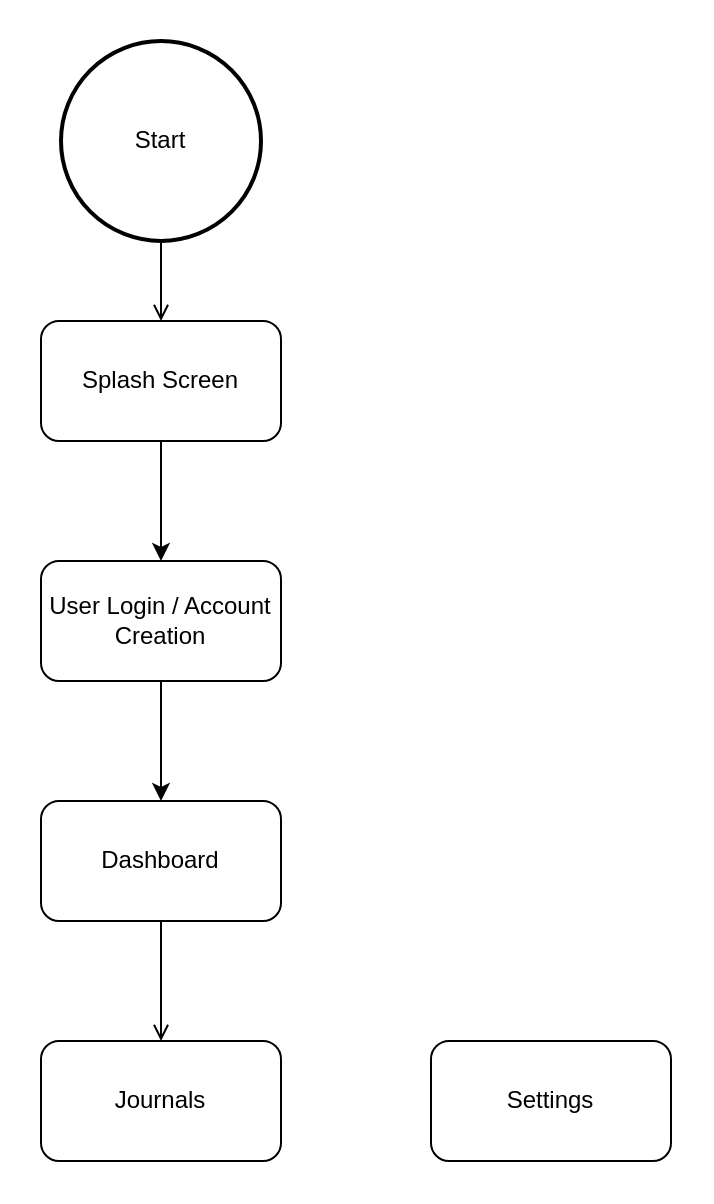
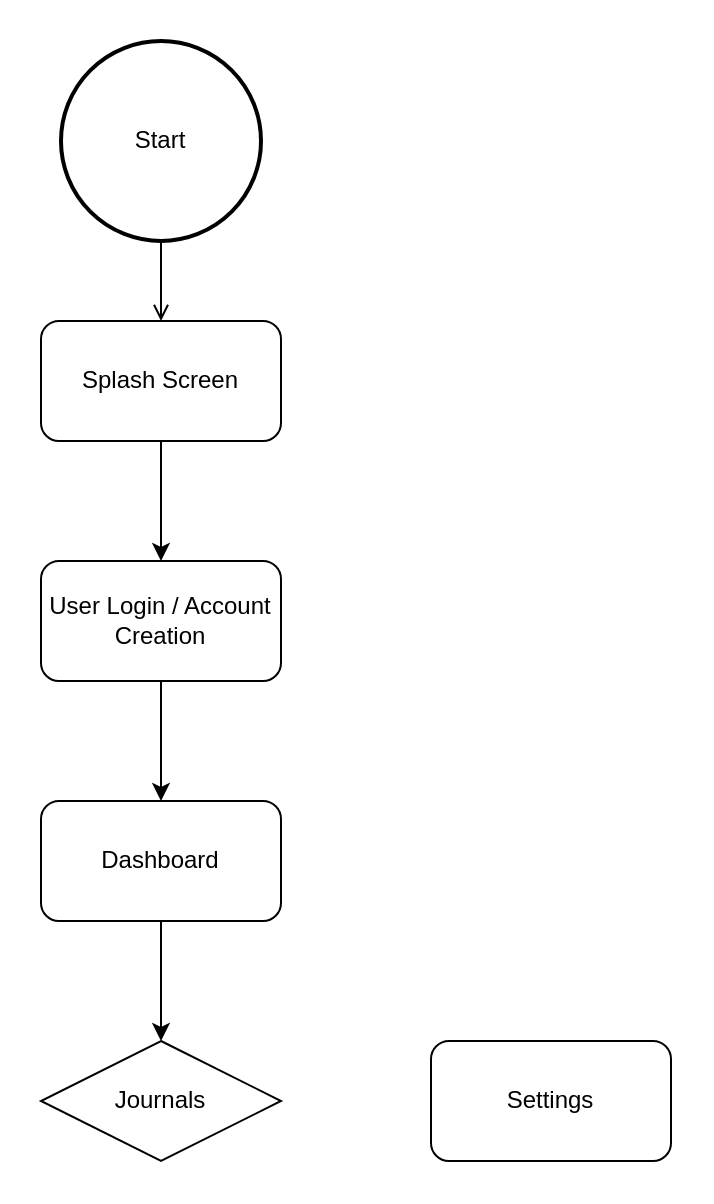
(161, 1028) -> (161, 1026)
(161, 1101) -> (161, 1101)
